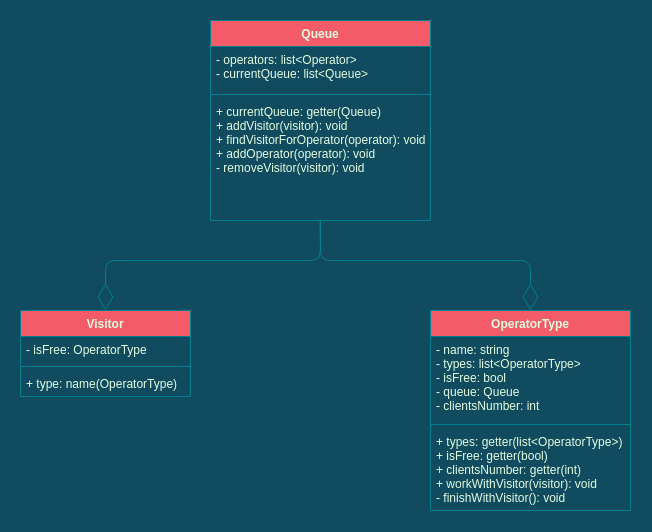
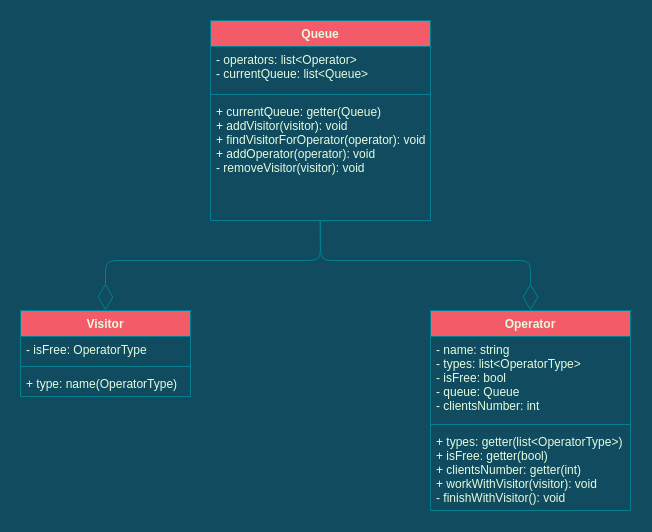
(530, 324) -> (530, 324)
